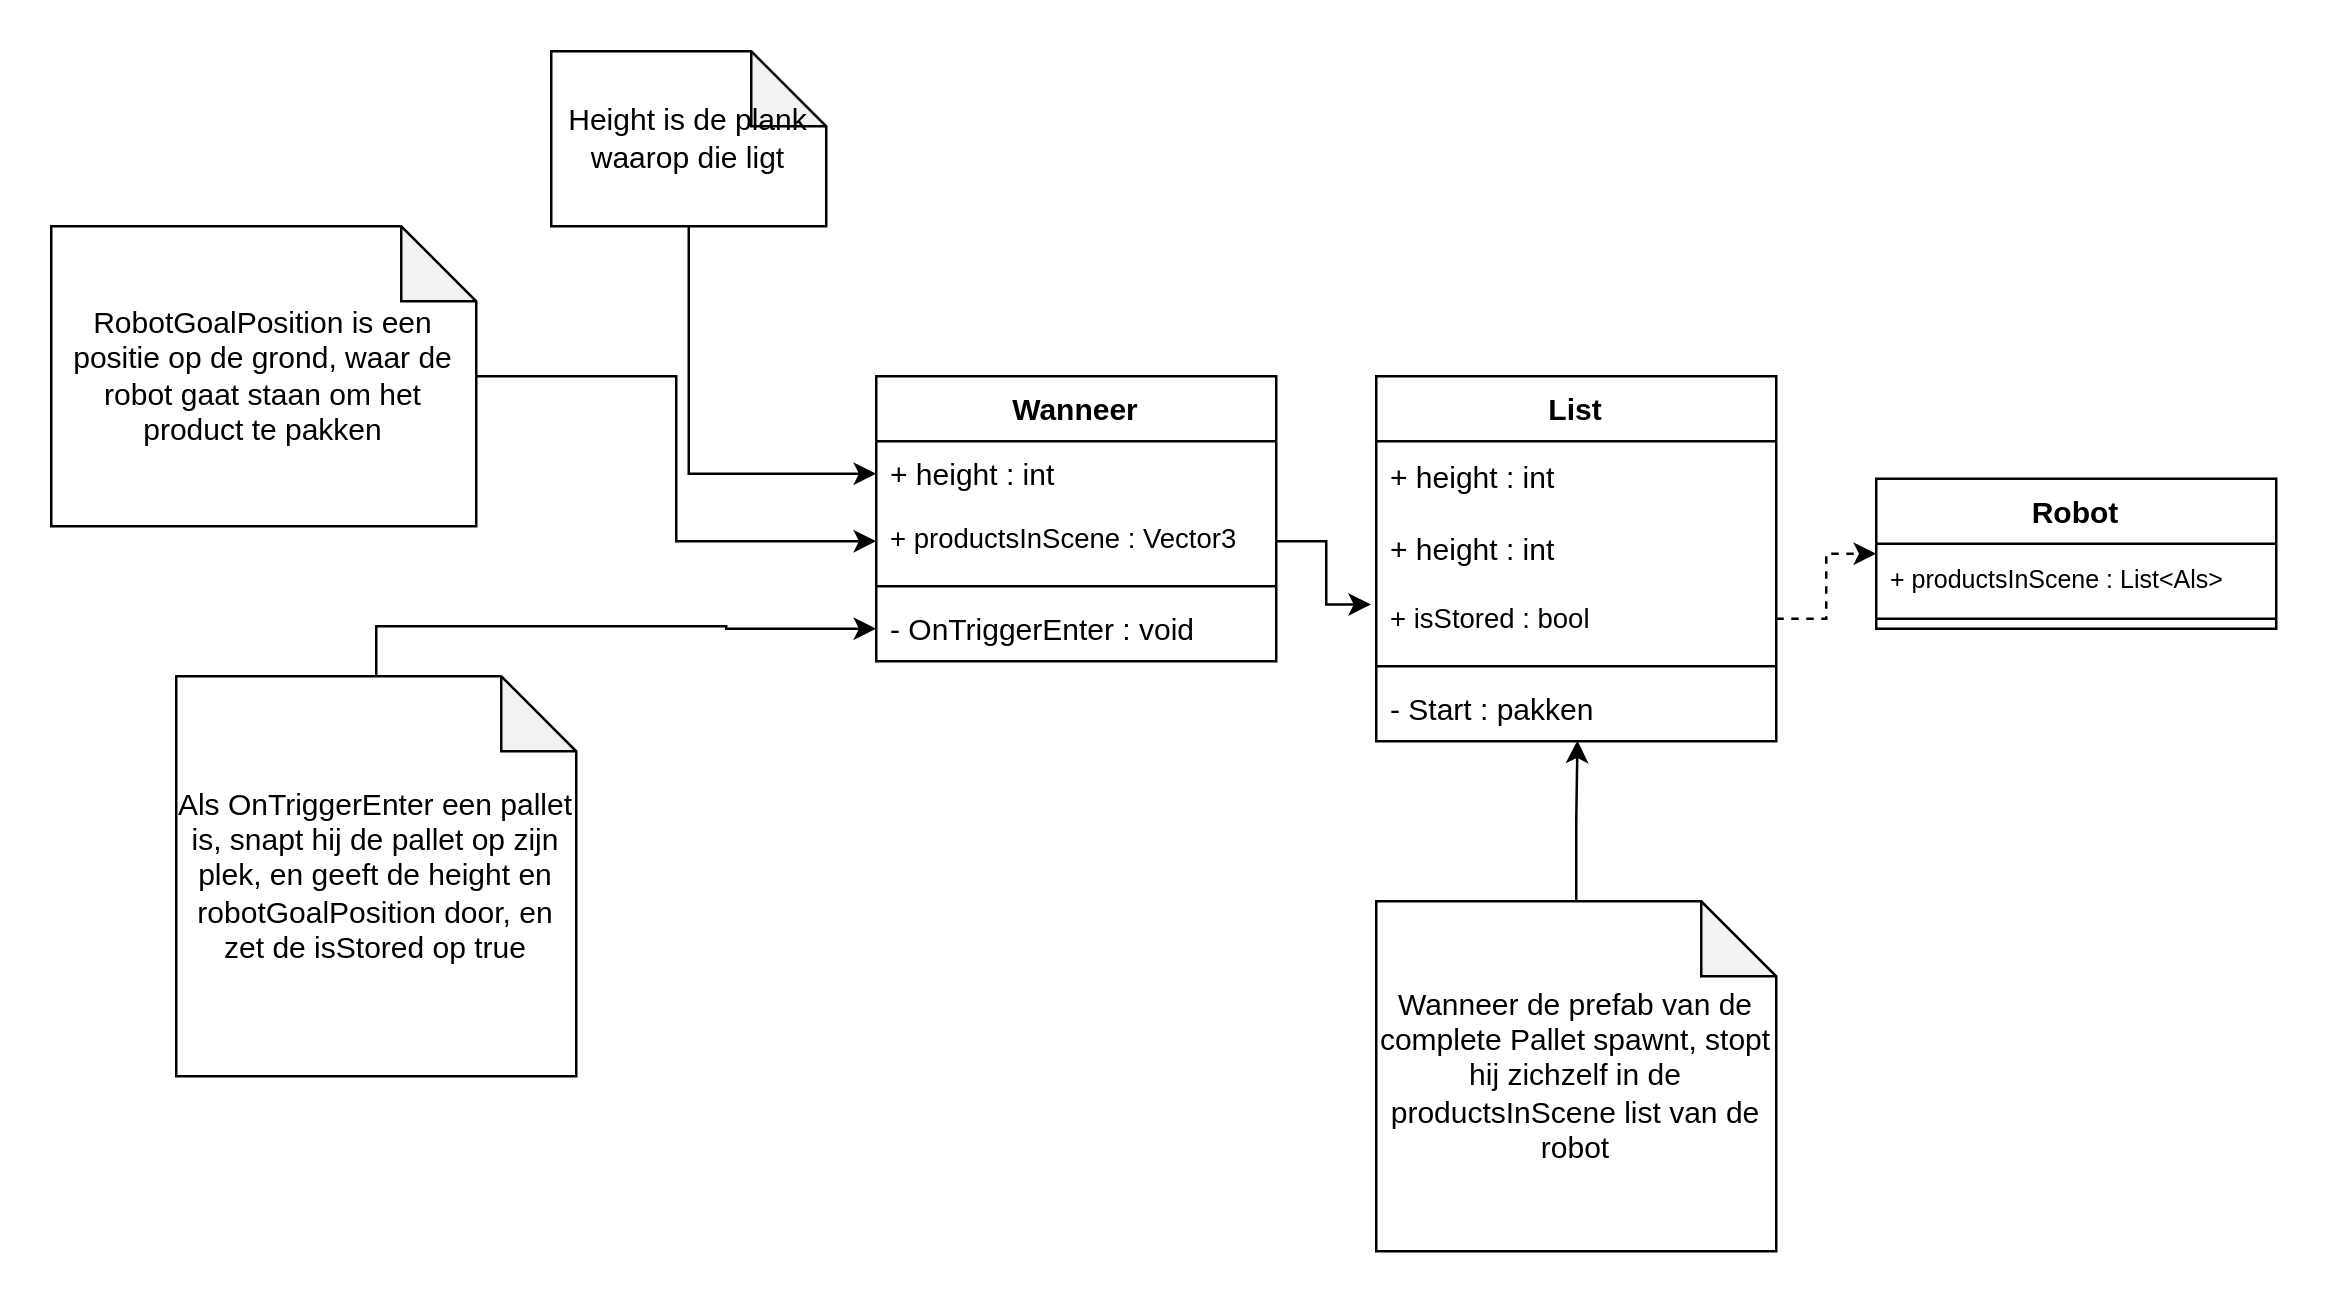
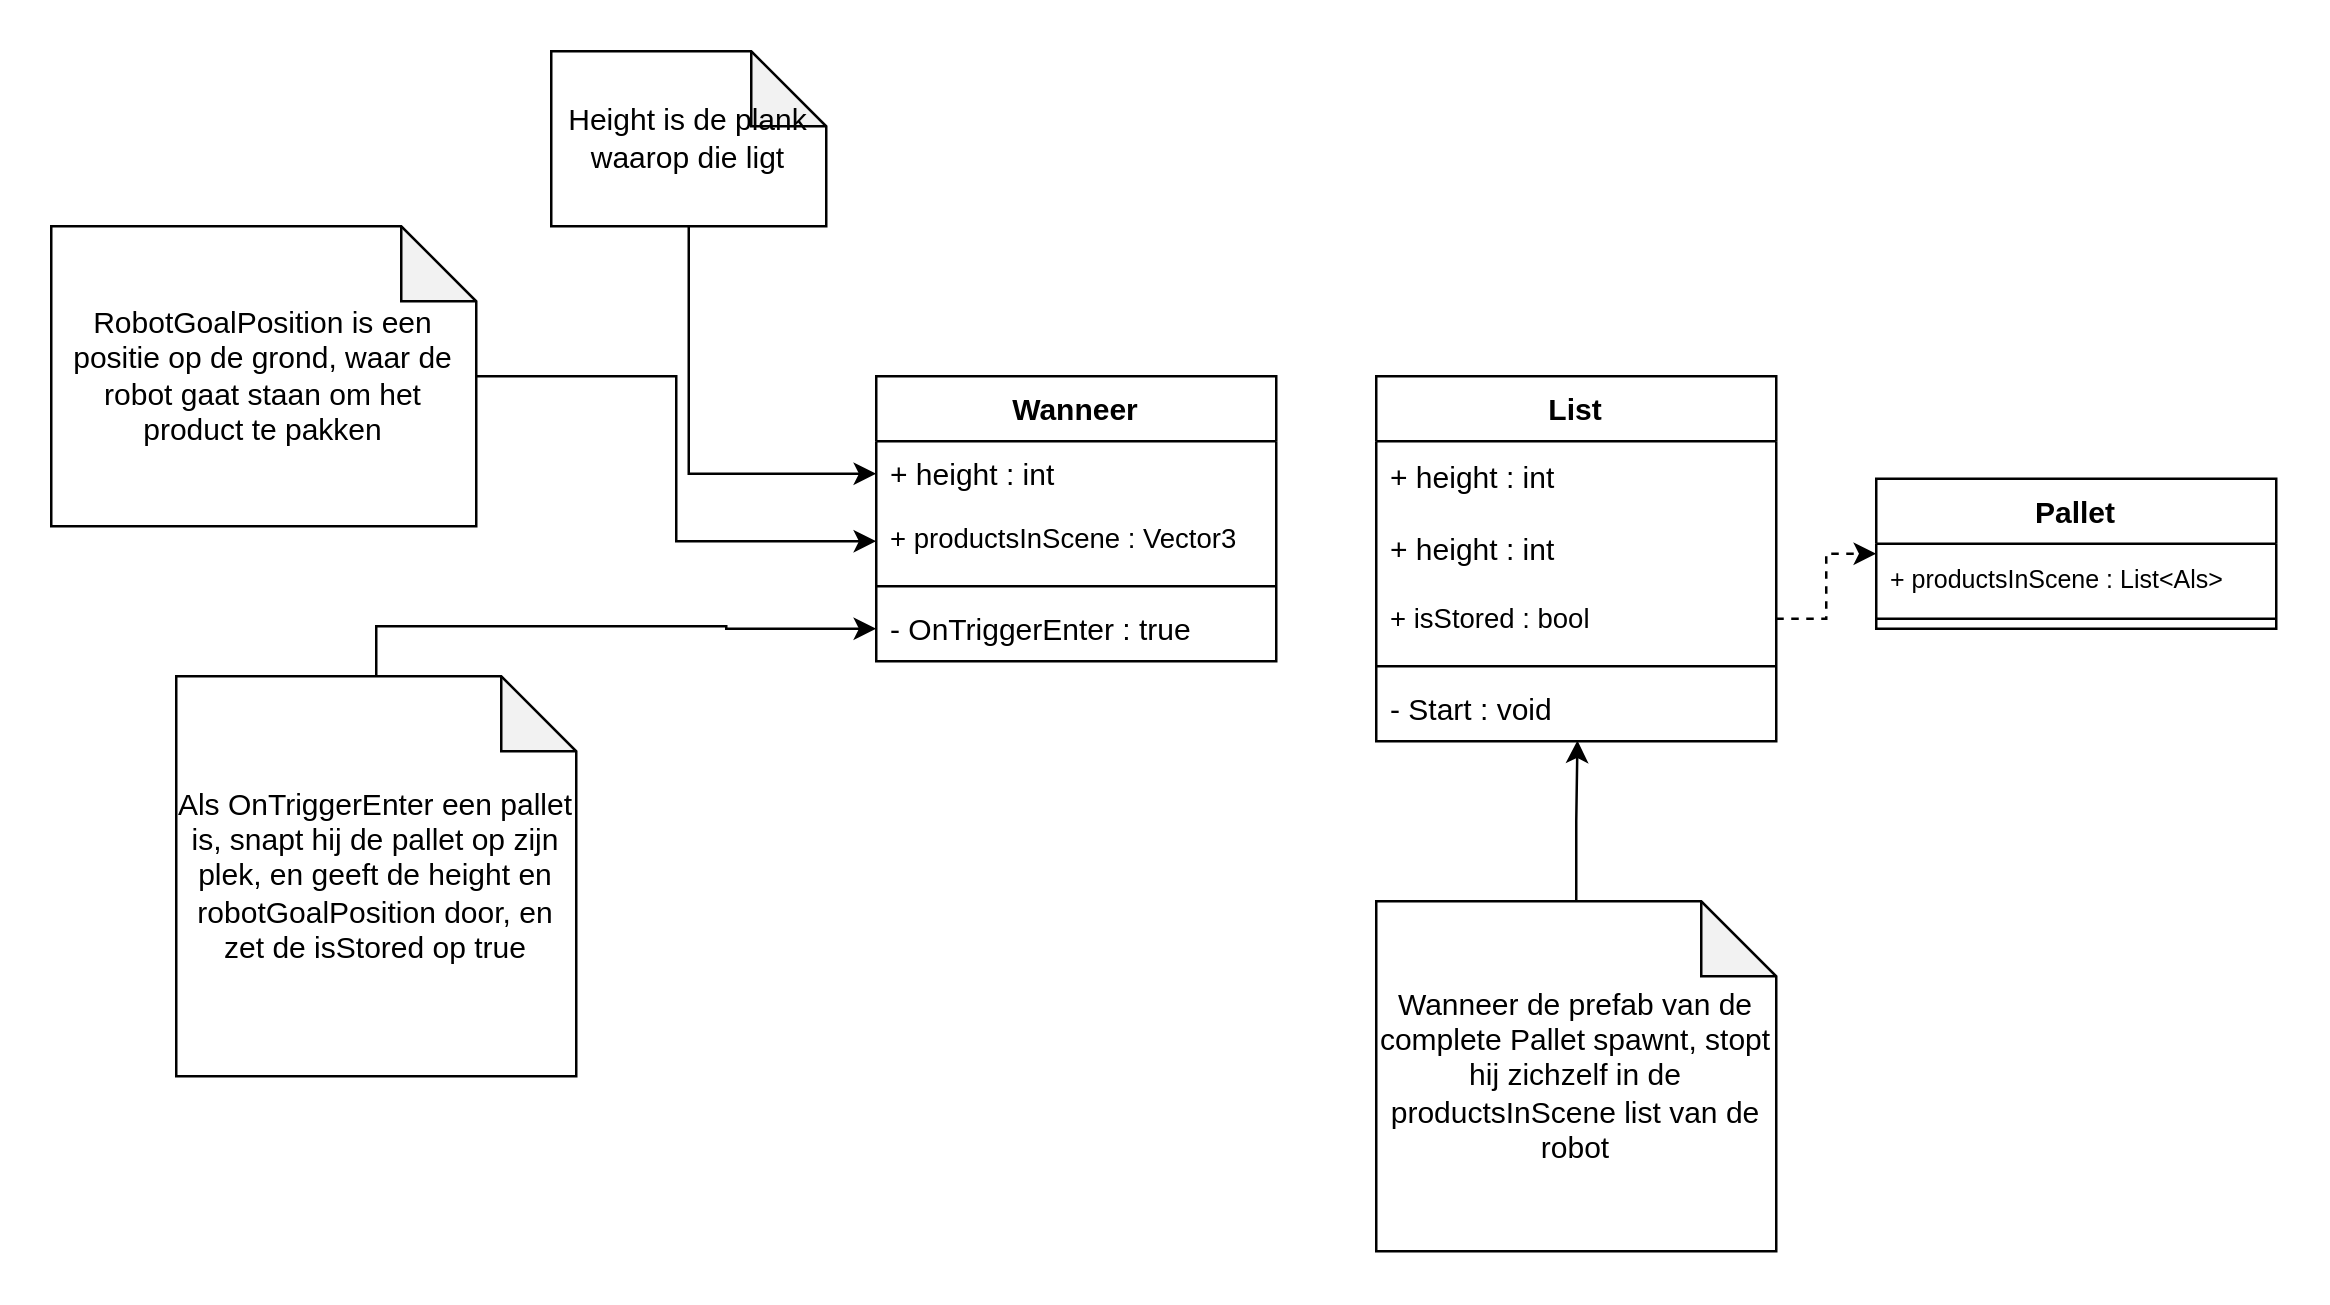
(2076, 514) -> (2076, 514)
(1326, 563) -> none
(1061, 632) -> (1065, 632)
(1510, 712) -> (1489, 712)
